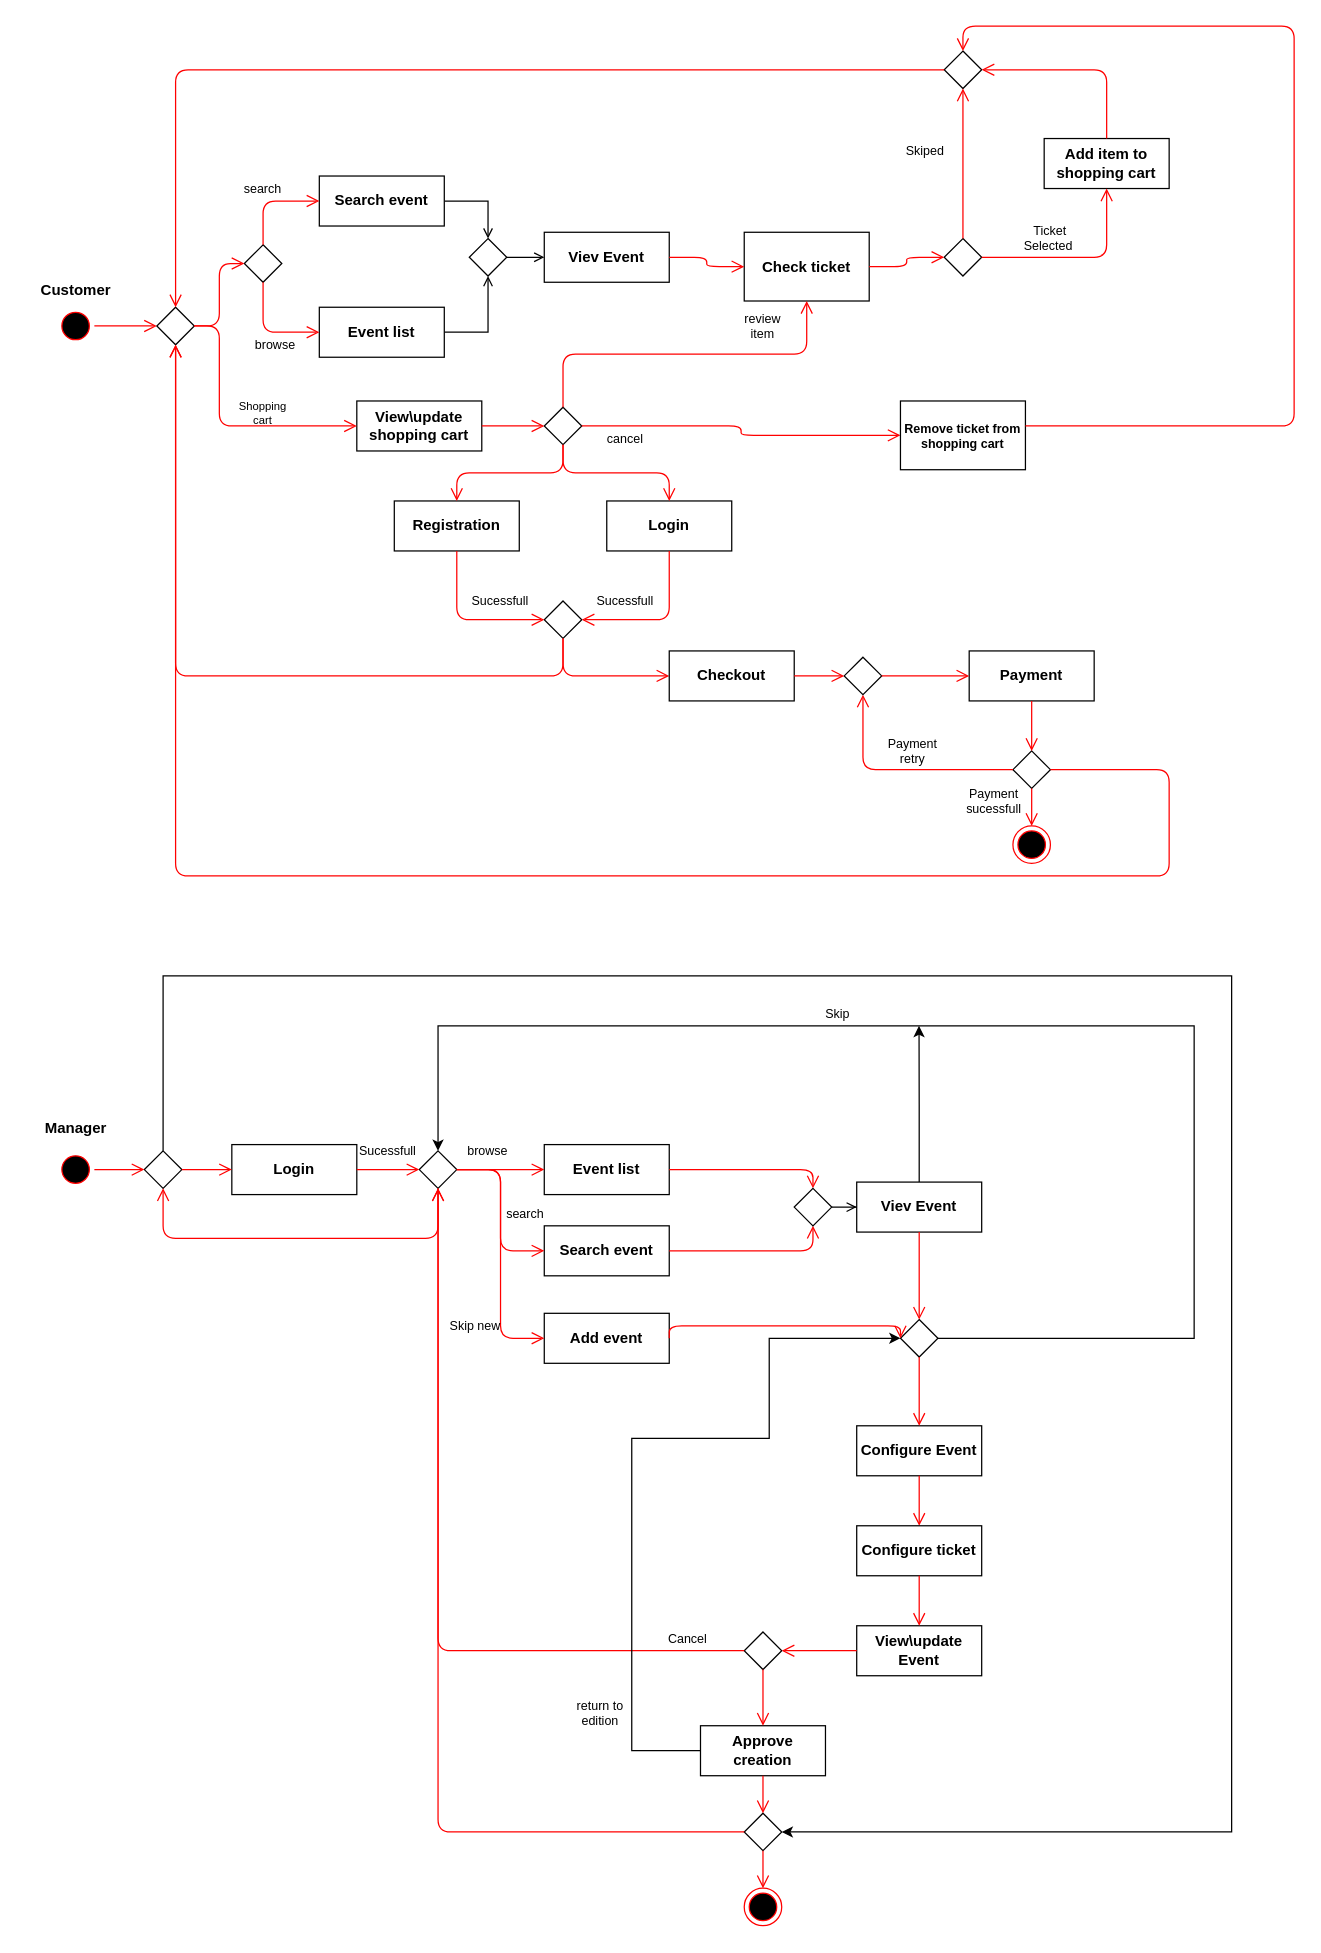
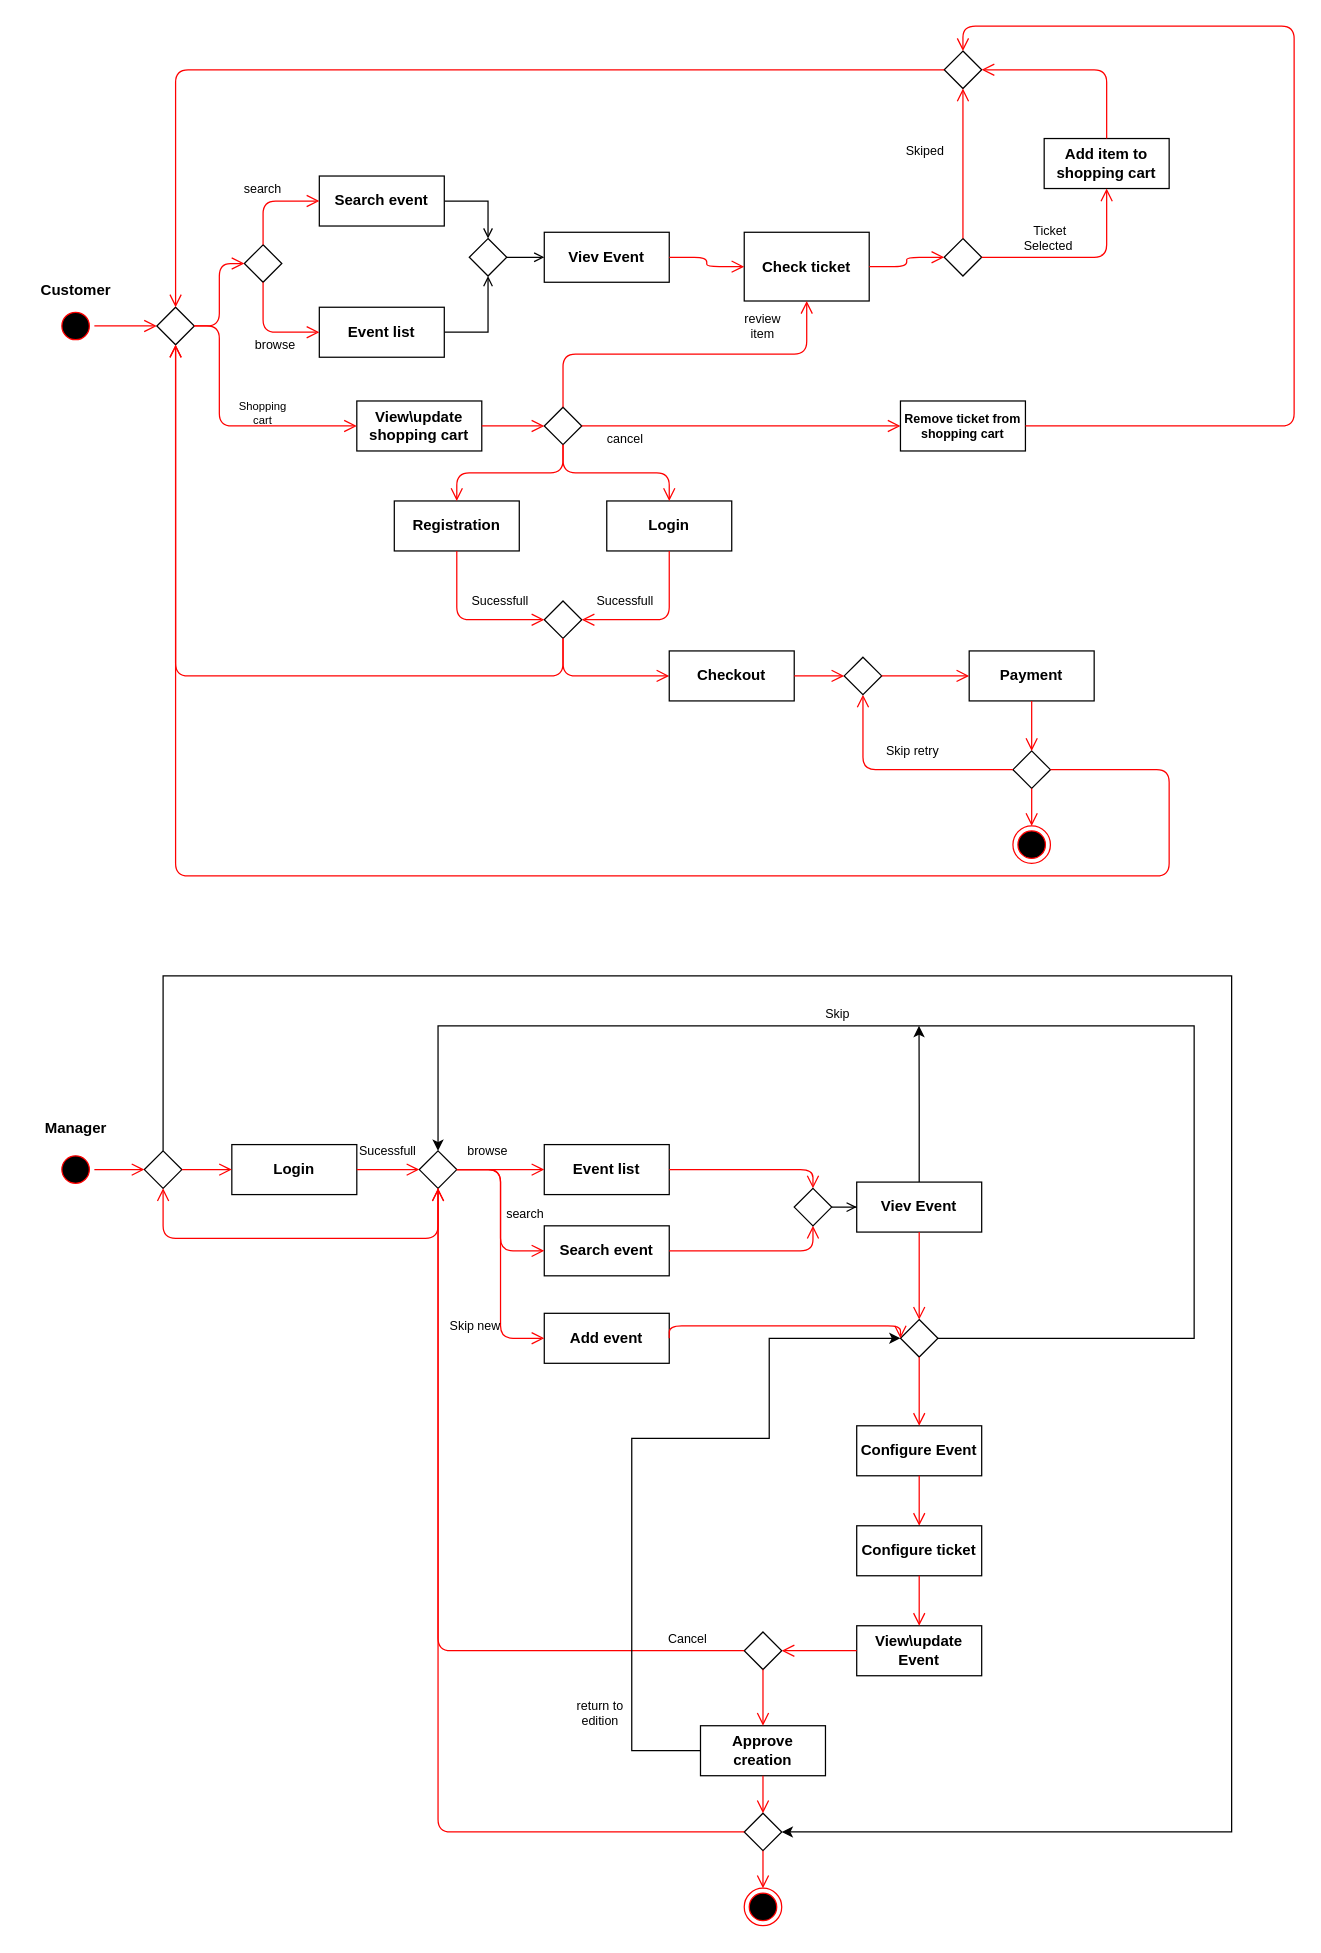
(963, 435) -> (963, 426)
(913, 751) -> (913, 751)
(994, 801) -> none
